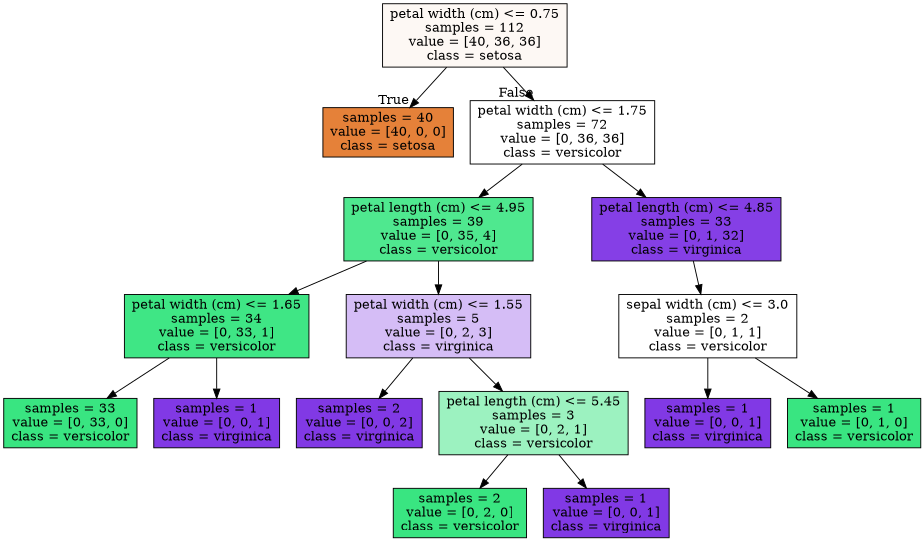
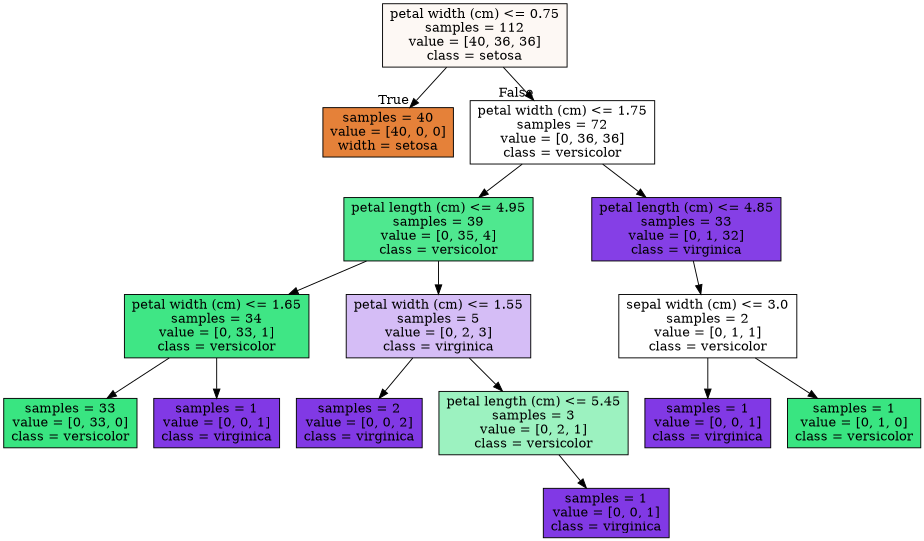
(388, 132) -> (388, 132)
(460, 513) -> none
